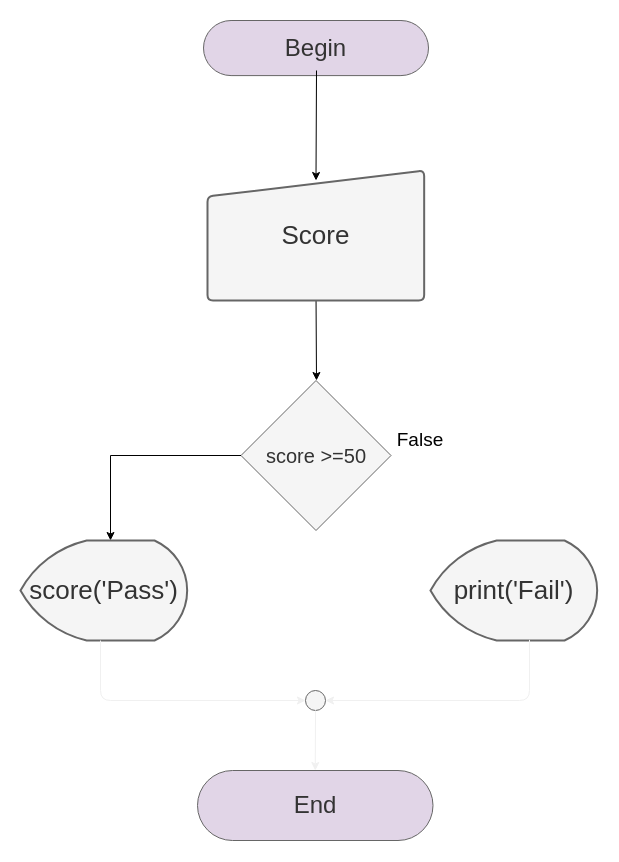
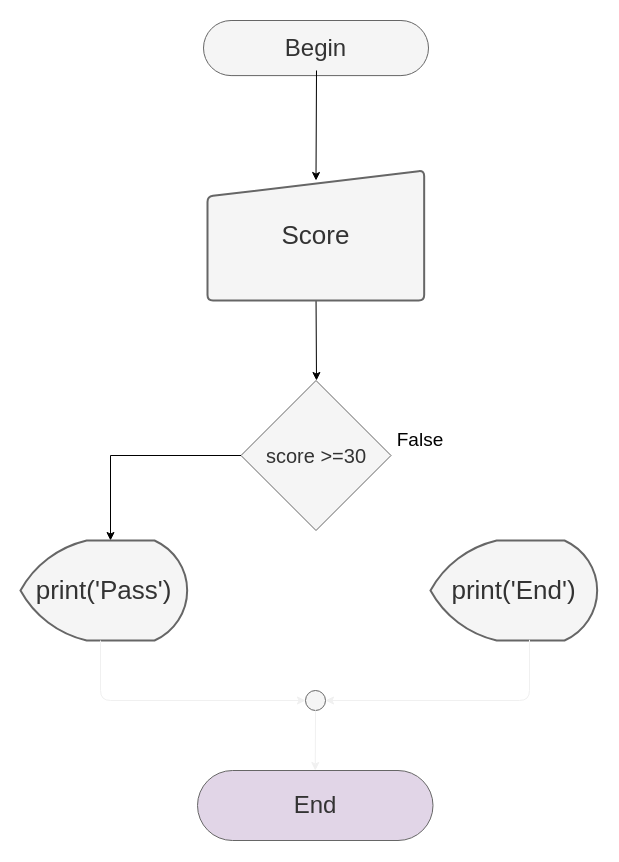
(316, 48) -> (316, 48)
(317, 456) -> (317, 456)
(104, 591) -> (104, 591)
(514, 591) -> (514, 591)
